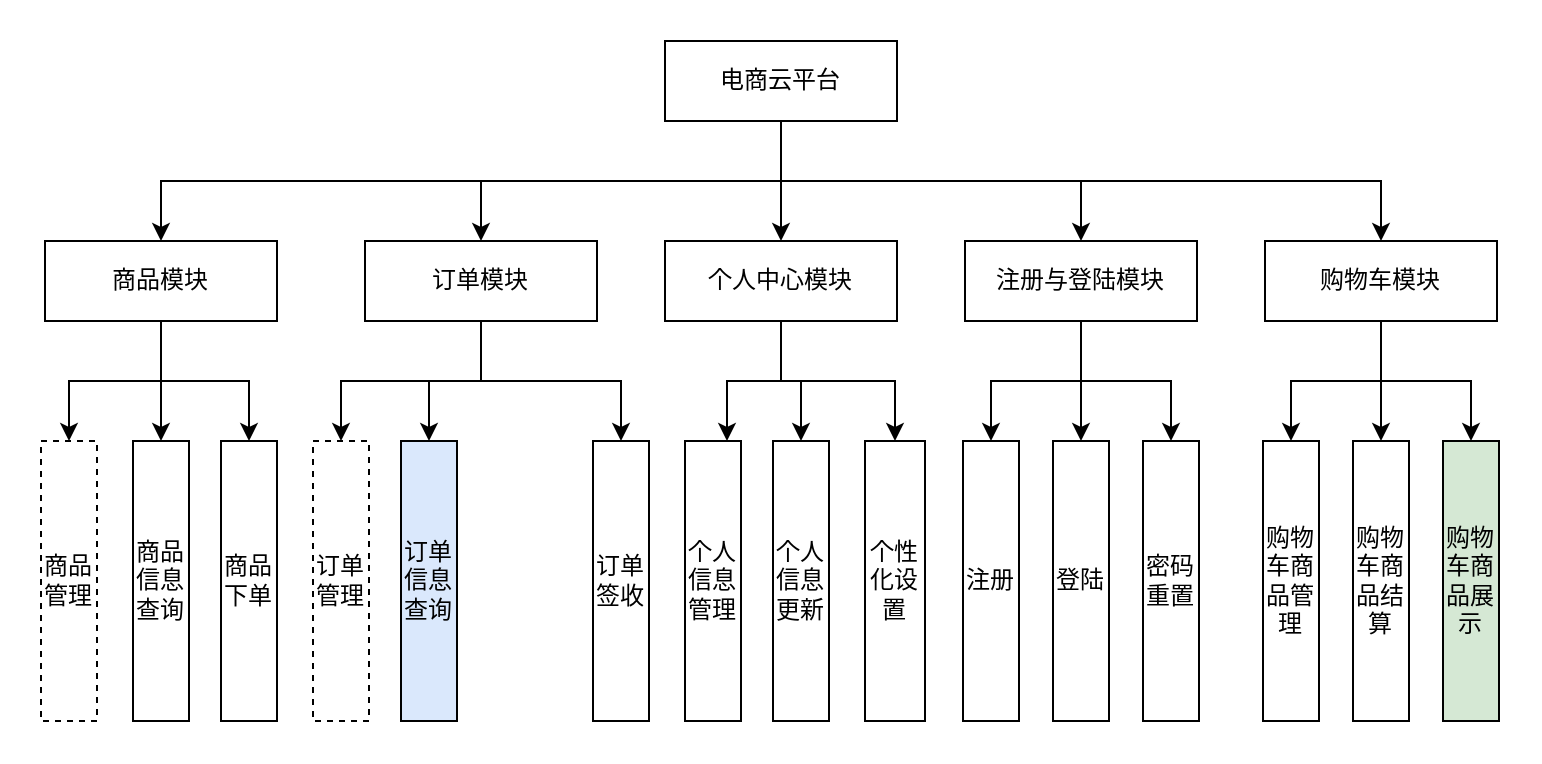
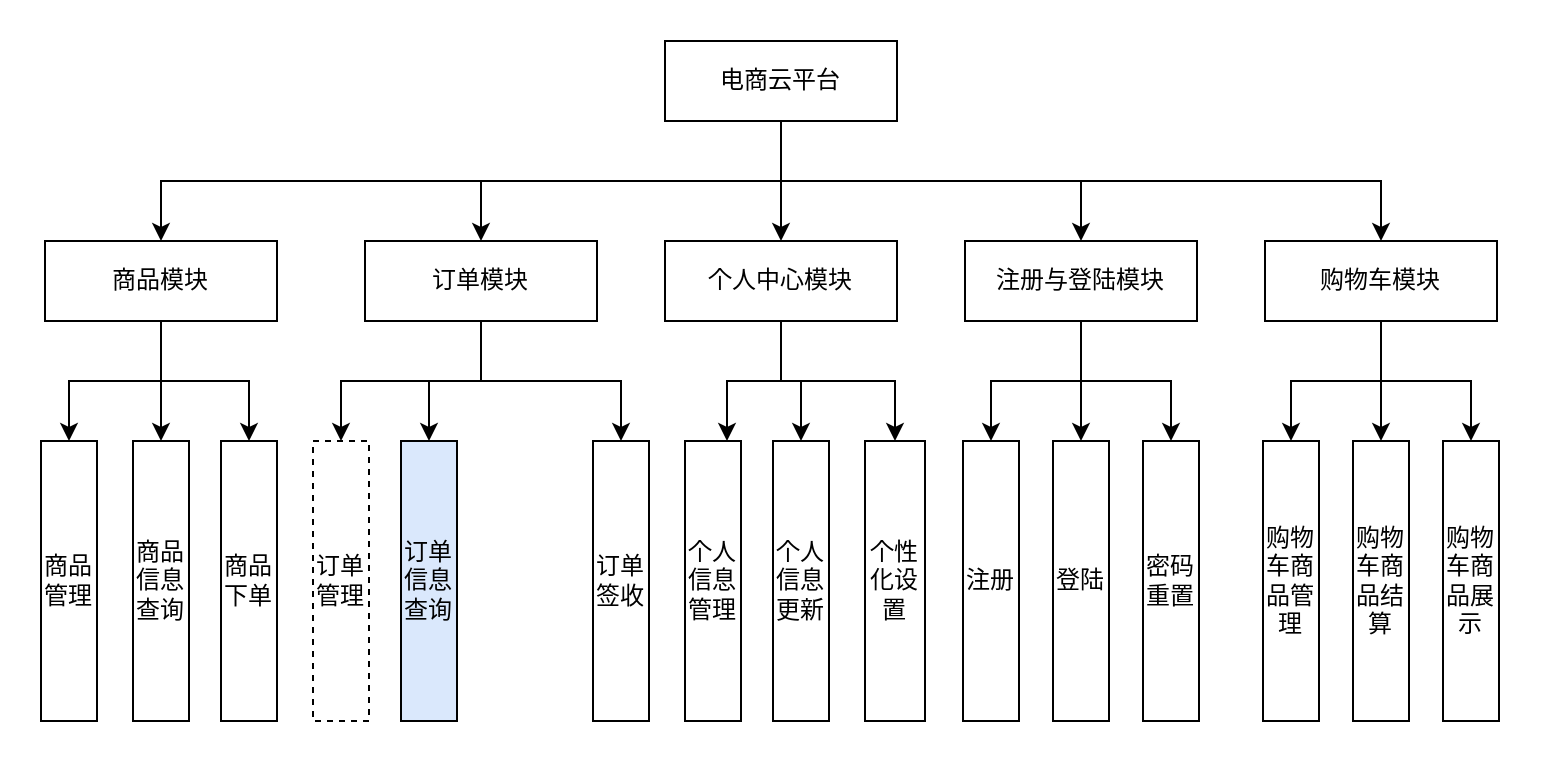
(69, 581) -> (69, 581)
(1471, 581) -> (1471, 581)
